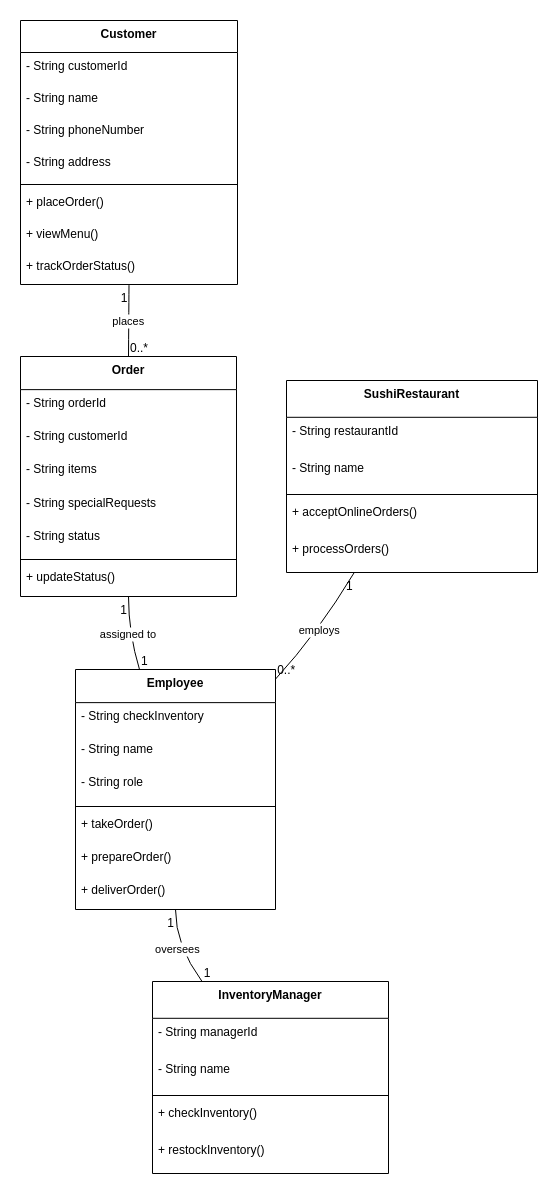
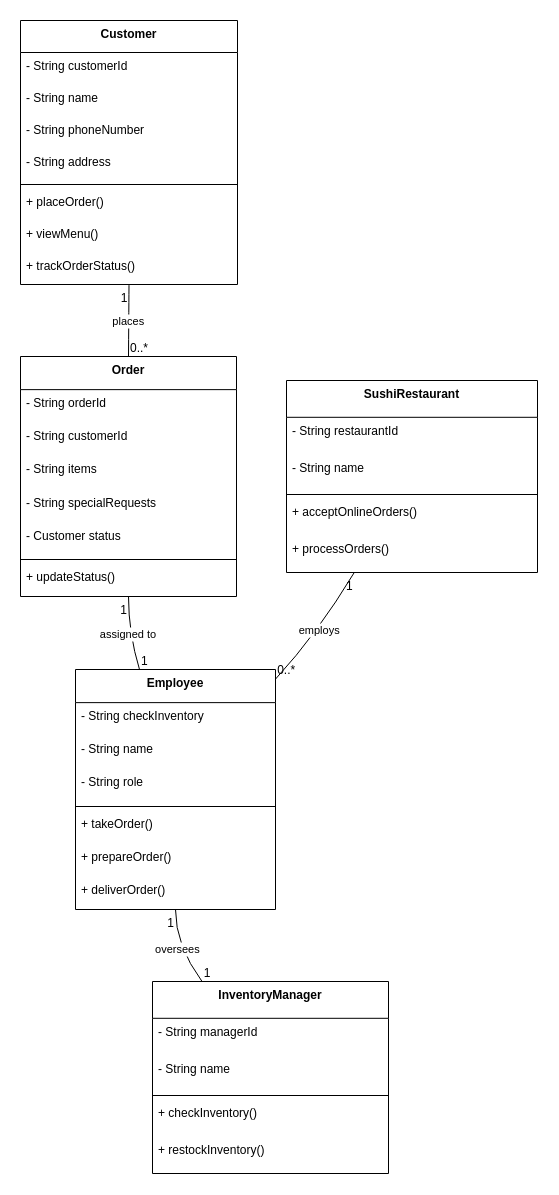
(72, 536) -> (80, 536)
